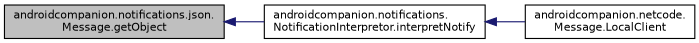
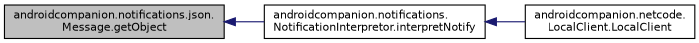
(610, 22) -> (610, 22)
